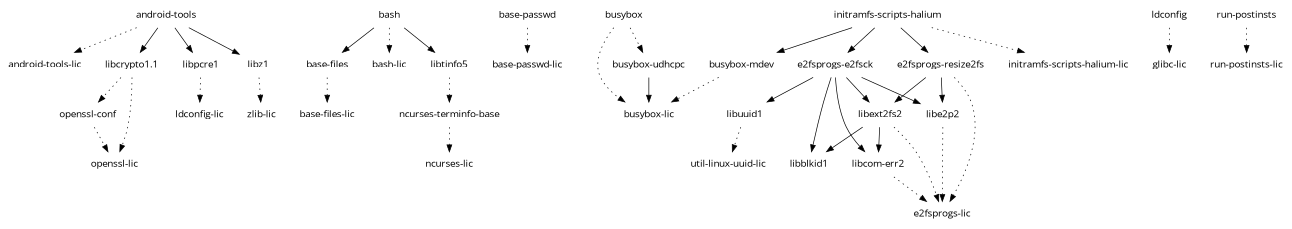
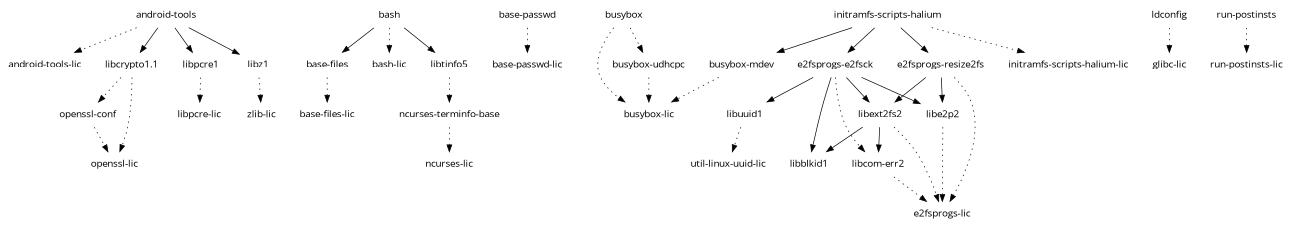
(649, 86) -> (649, 86)
(841, 114) -> (841, 114)
(199, 115) -> (199, 115)
